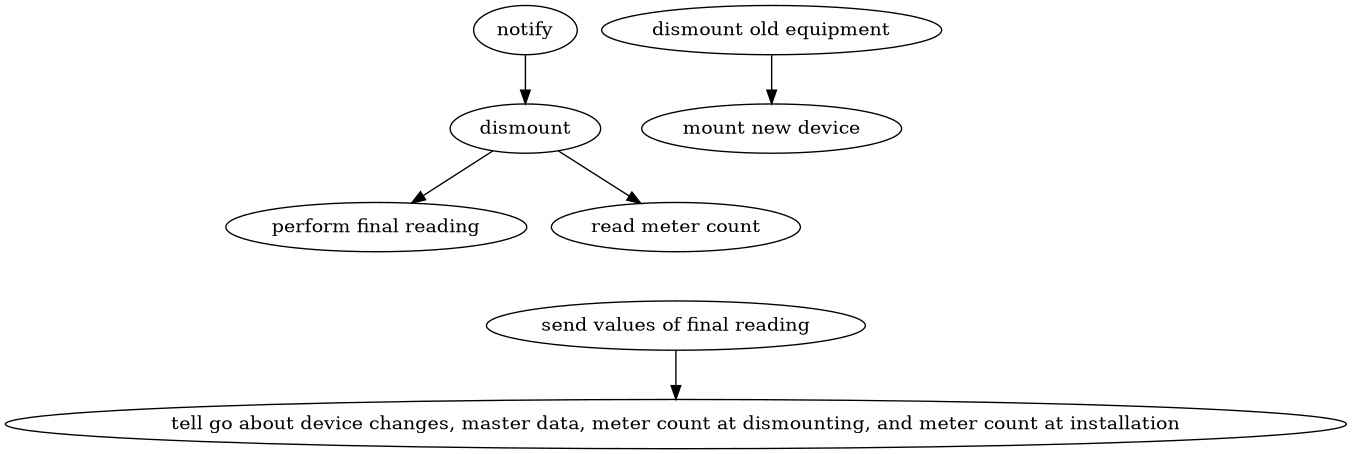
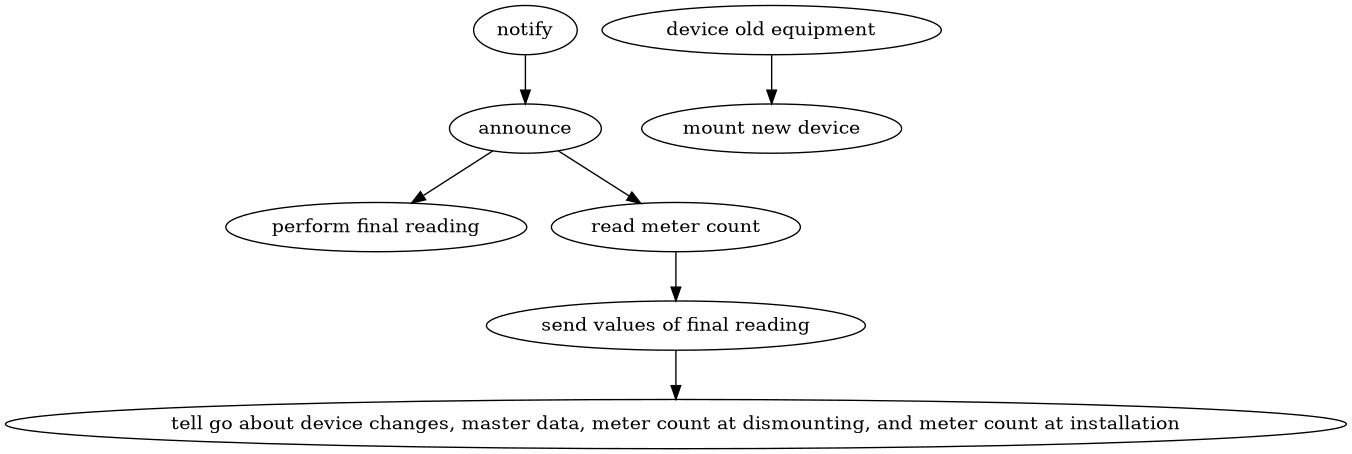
(772, 30) -> (772, 30)
(525, 129) -> (525, 129)
none -> (676, 270)
